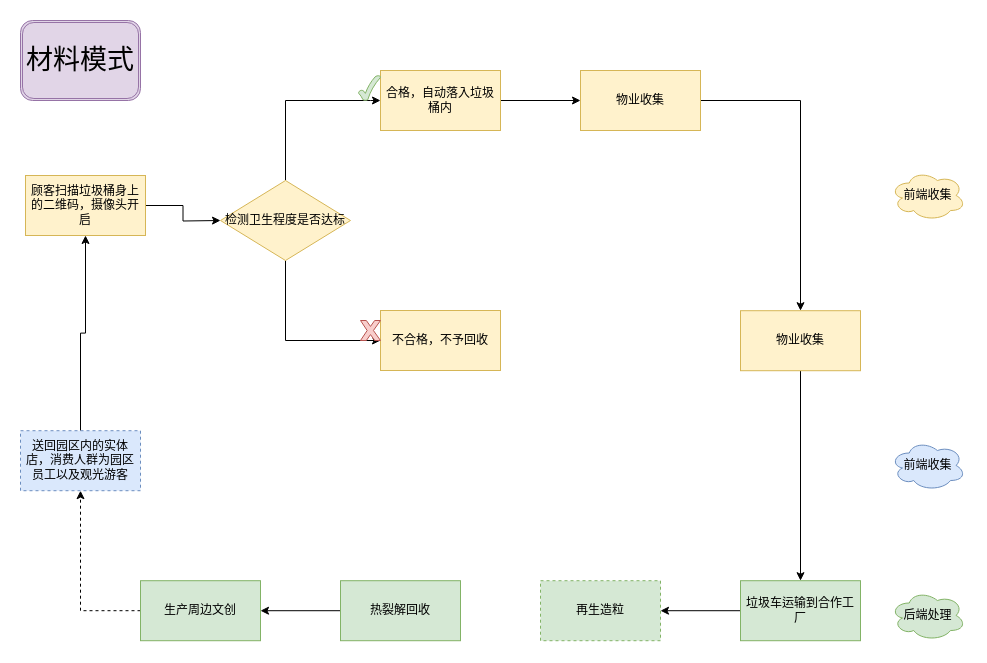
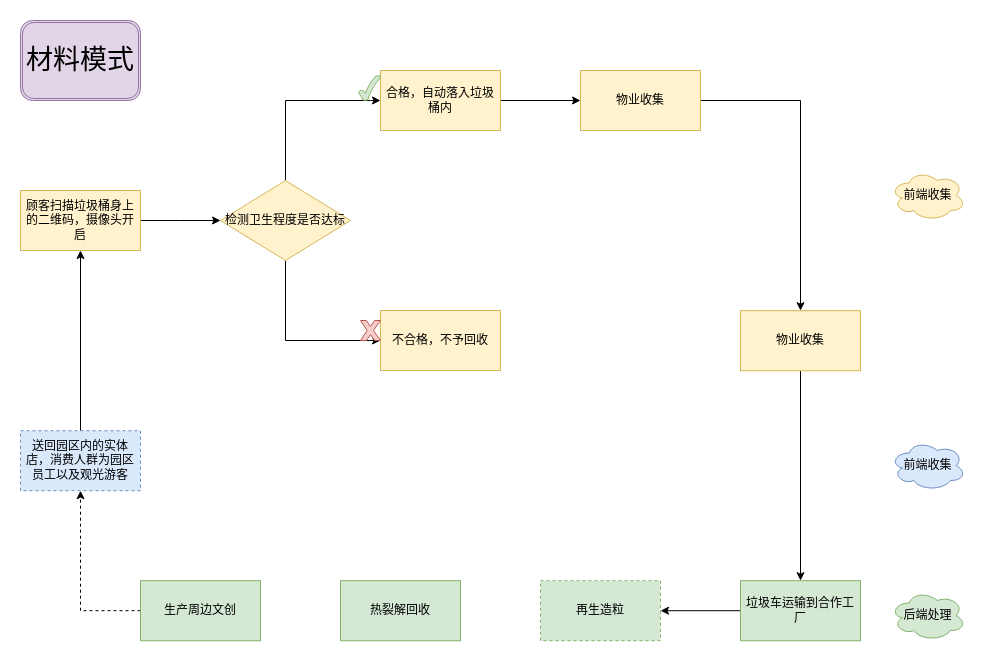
(86, 206) -> (81, 221)
(304, 611) -> none
